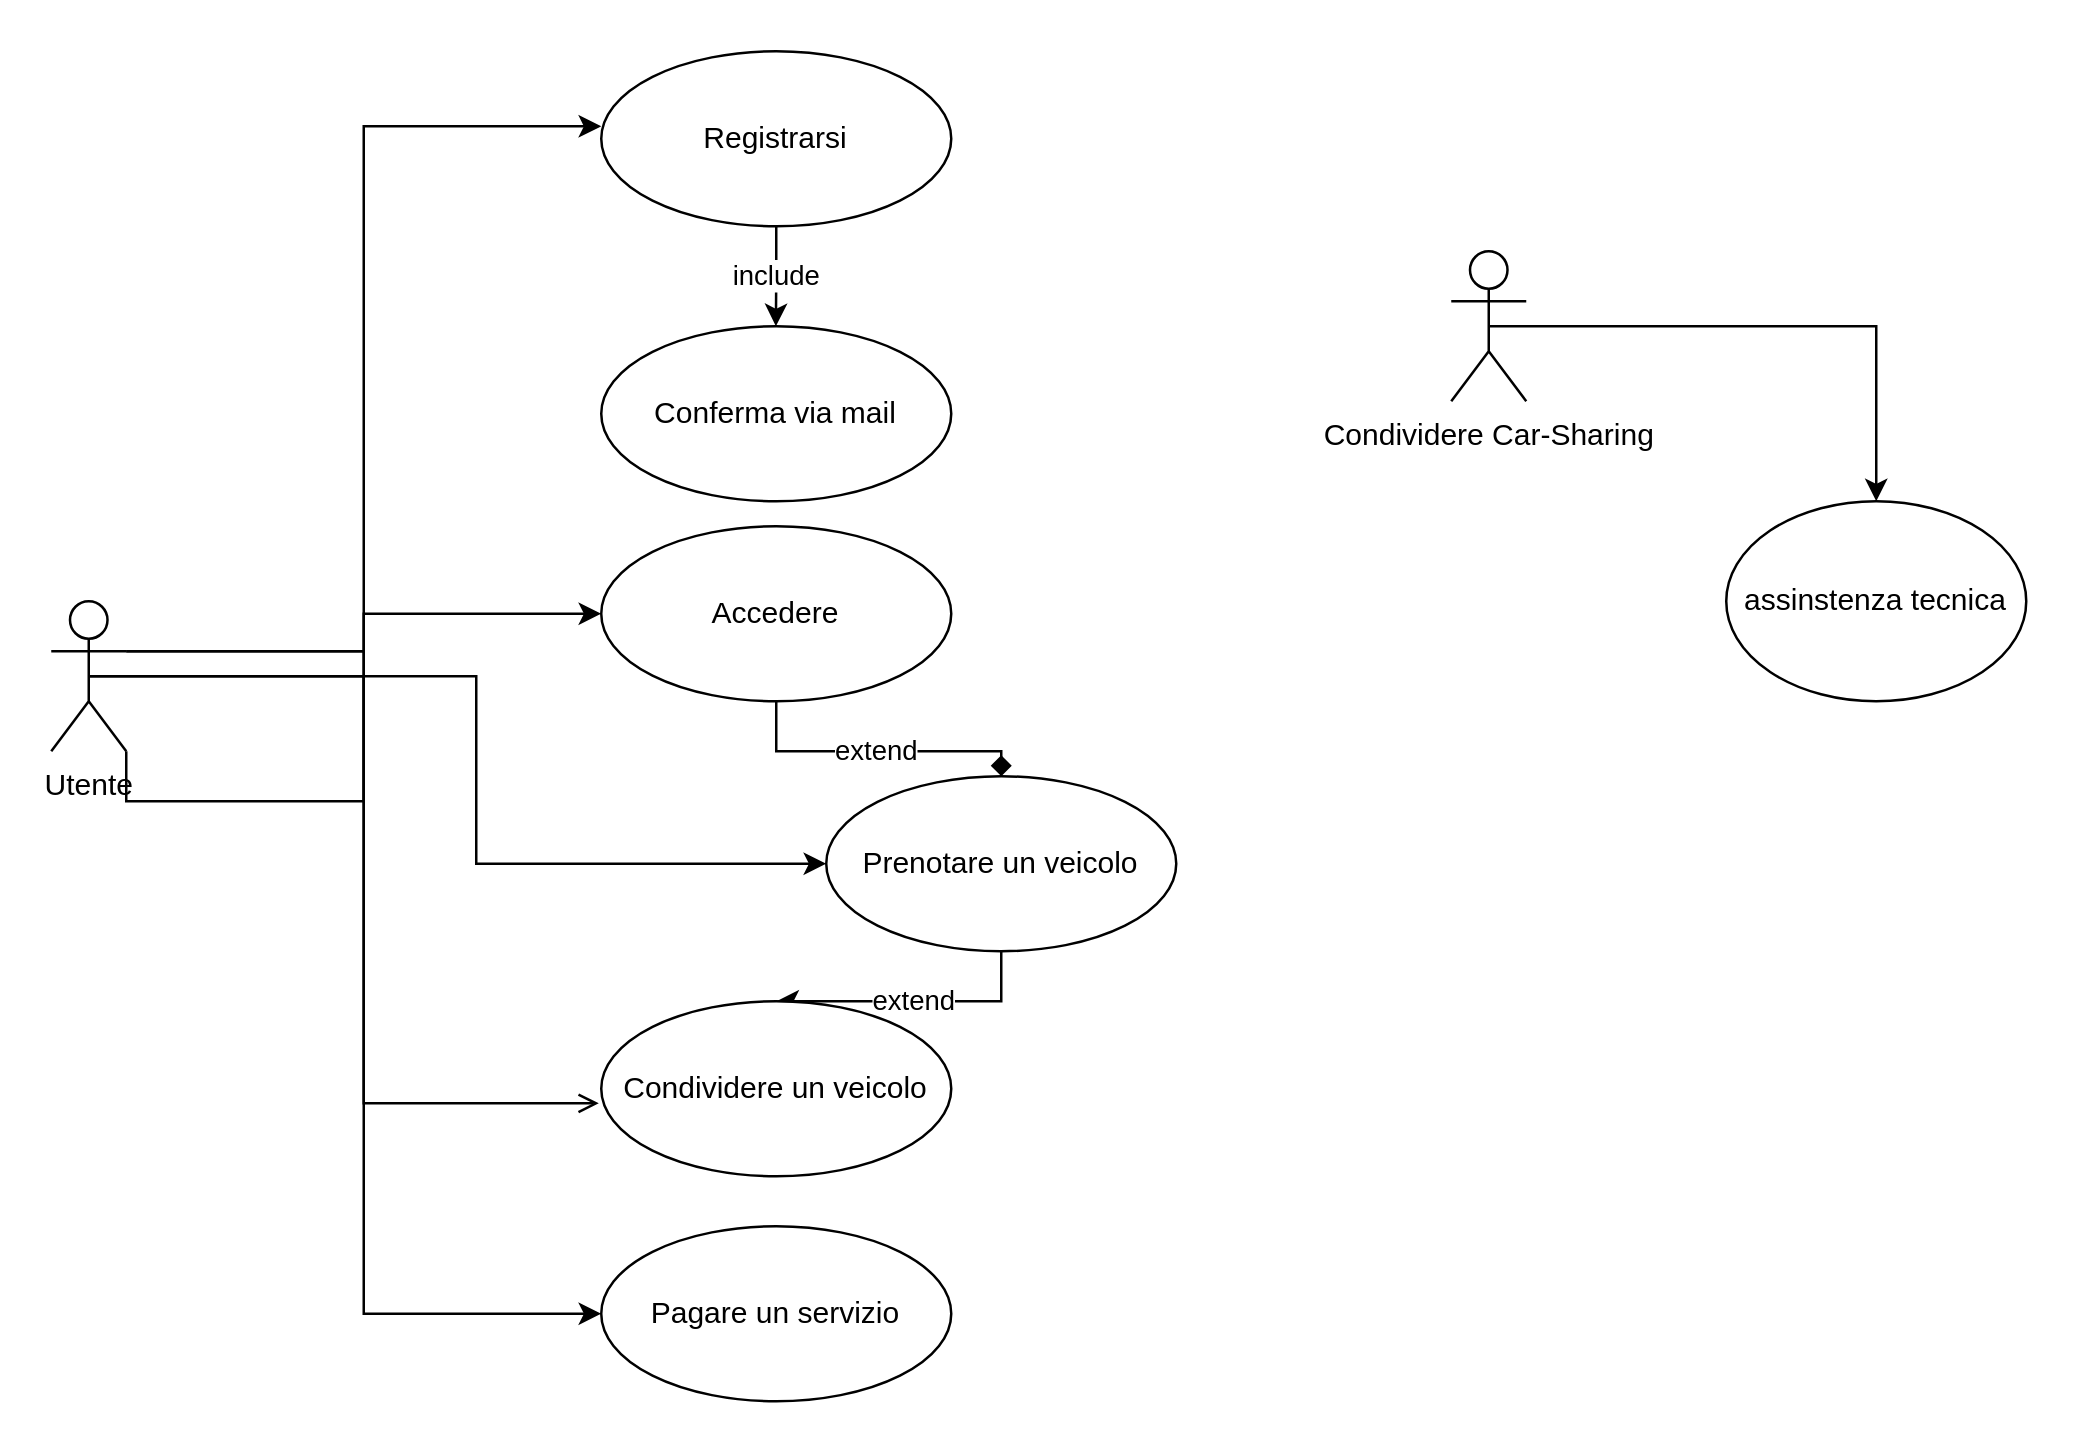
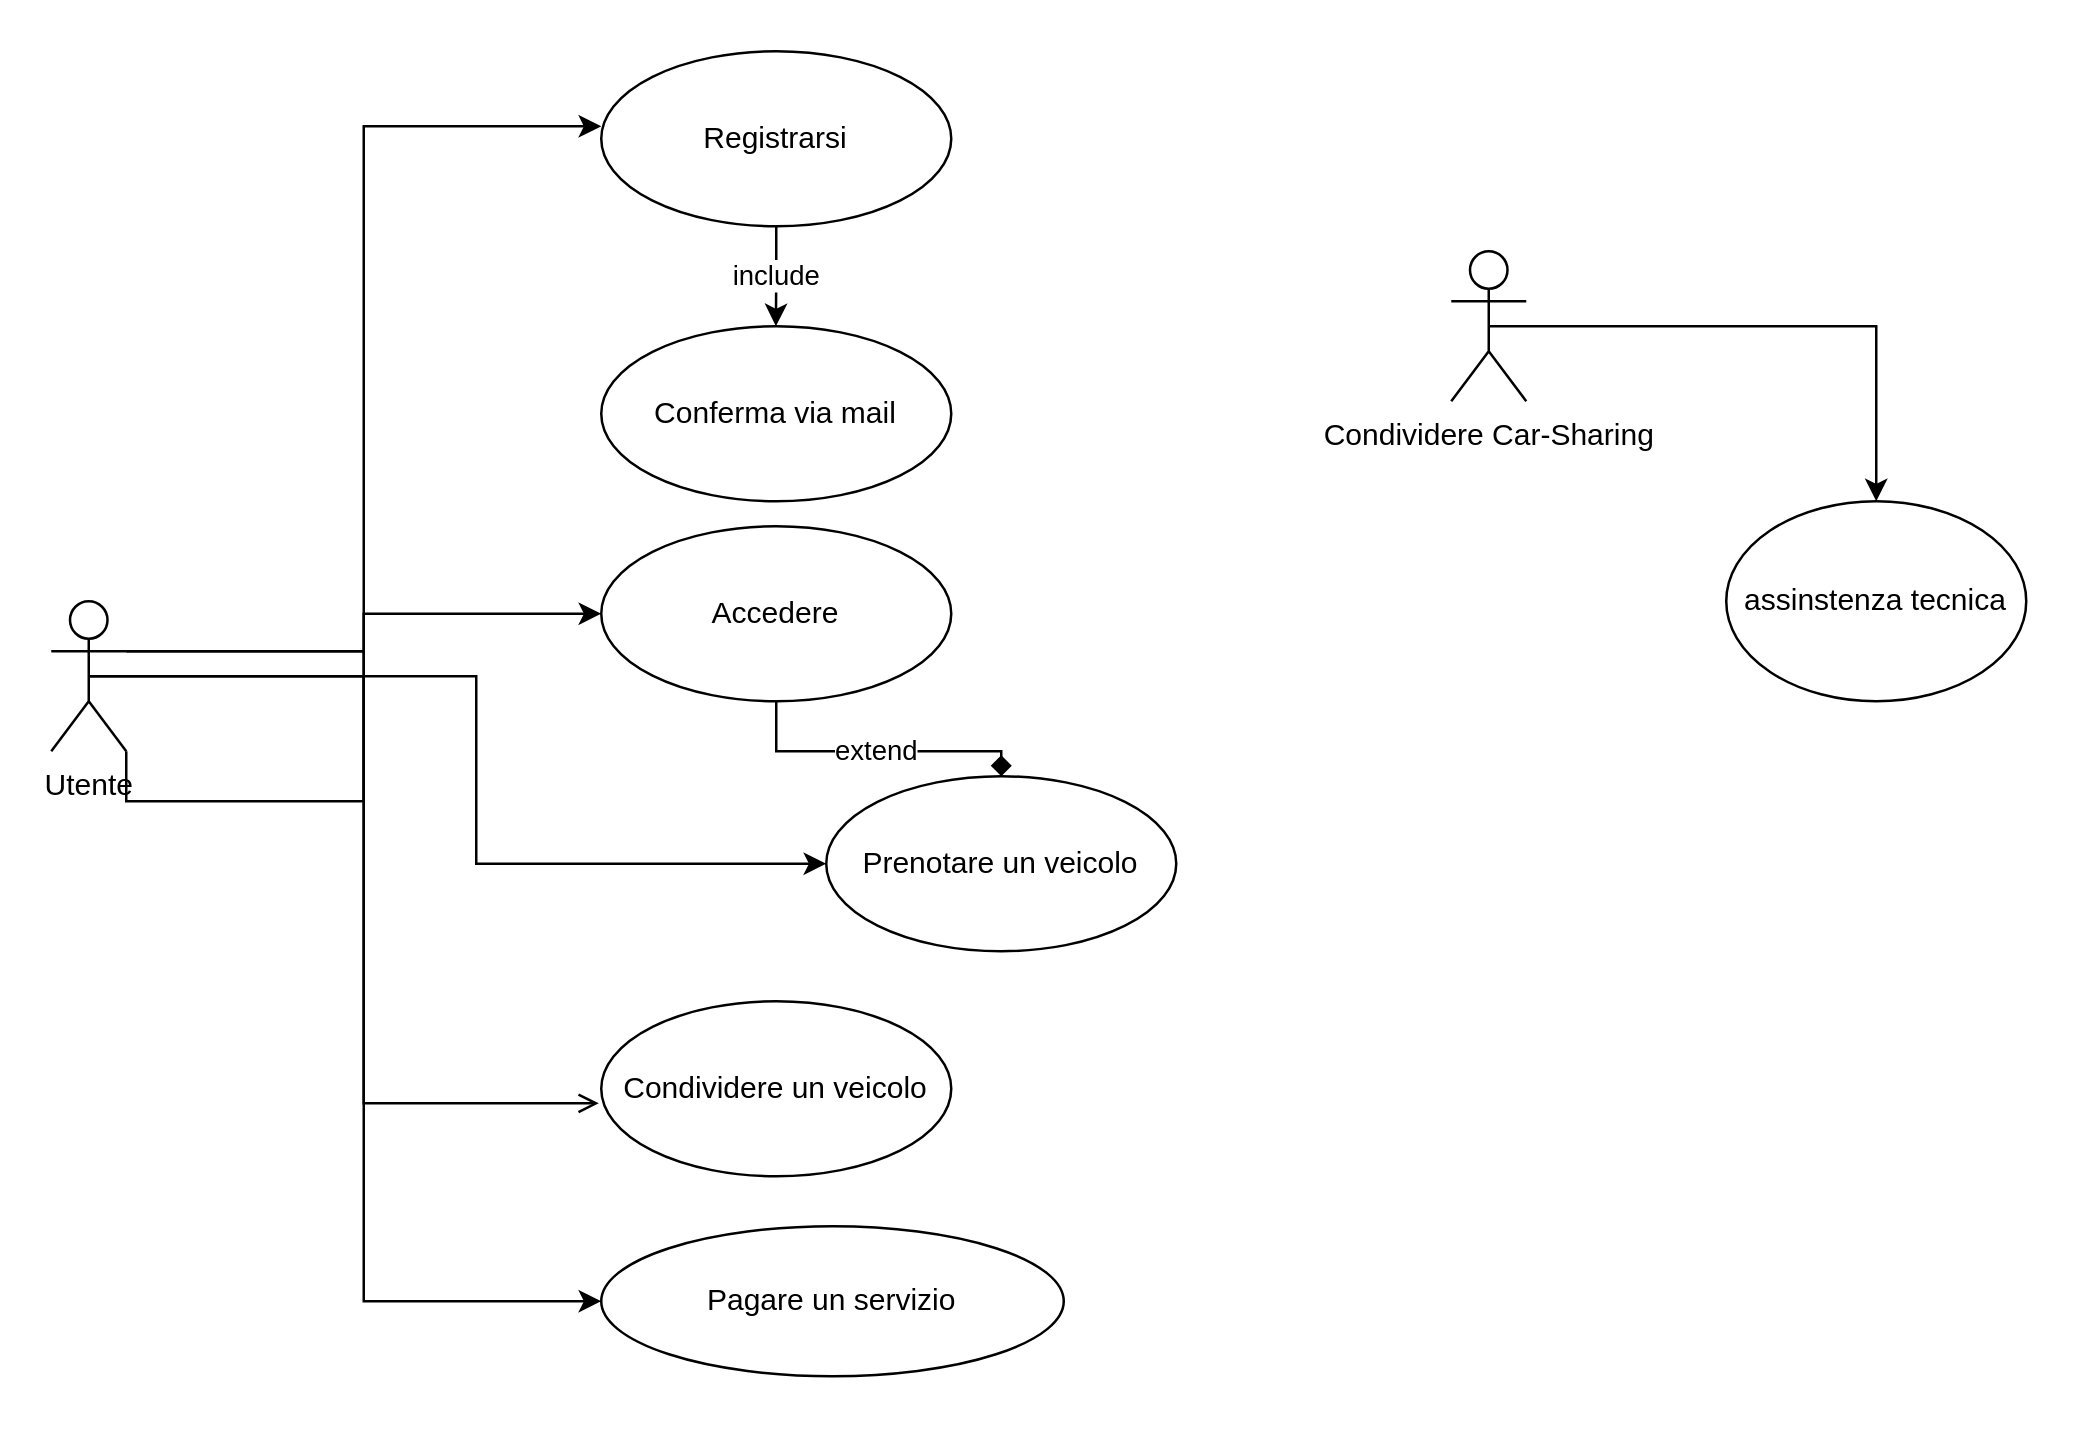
(922, 1001) -> none
(776, 1314) -> (833, 1301)
